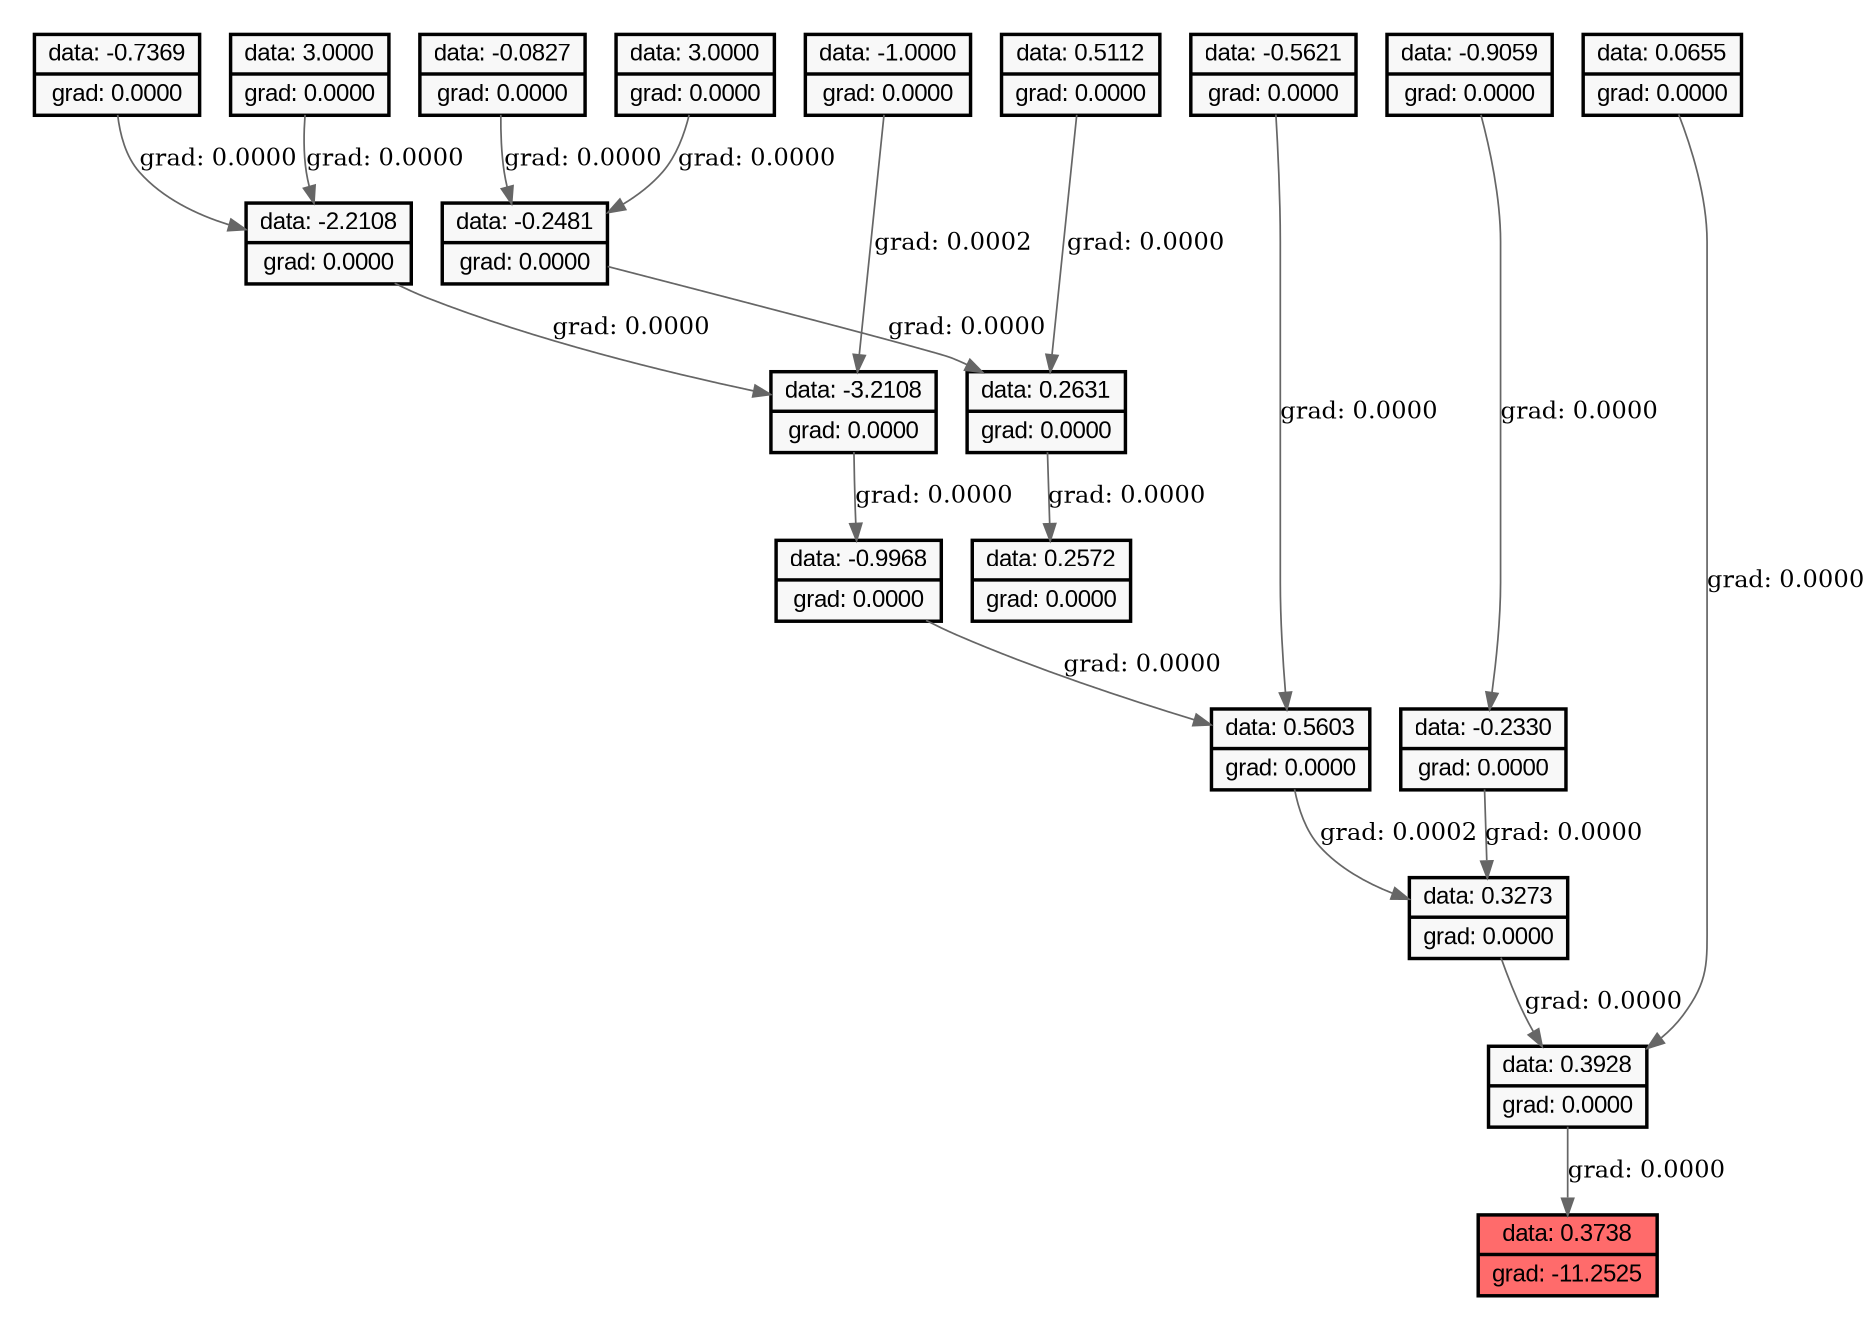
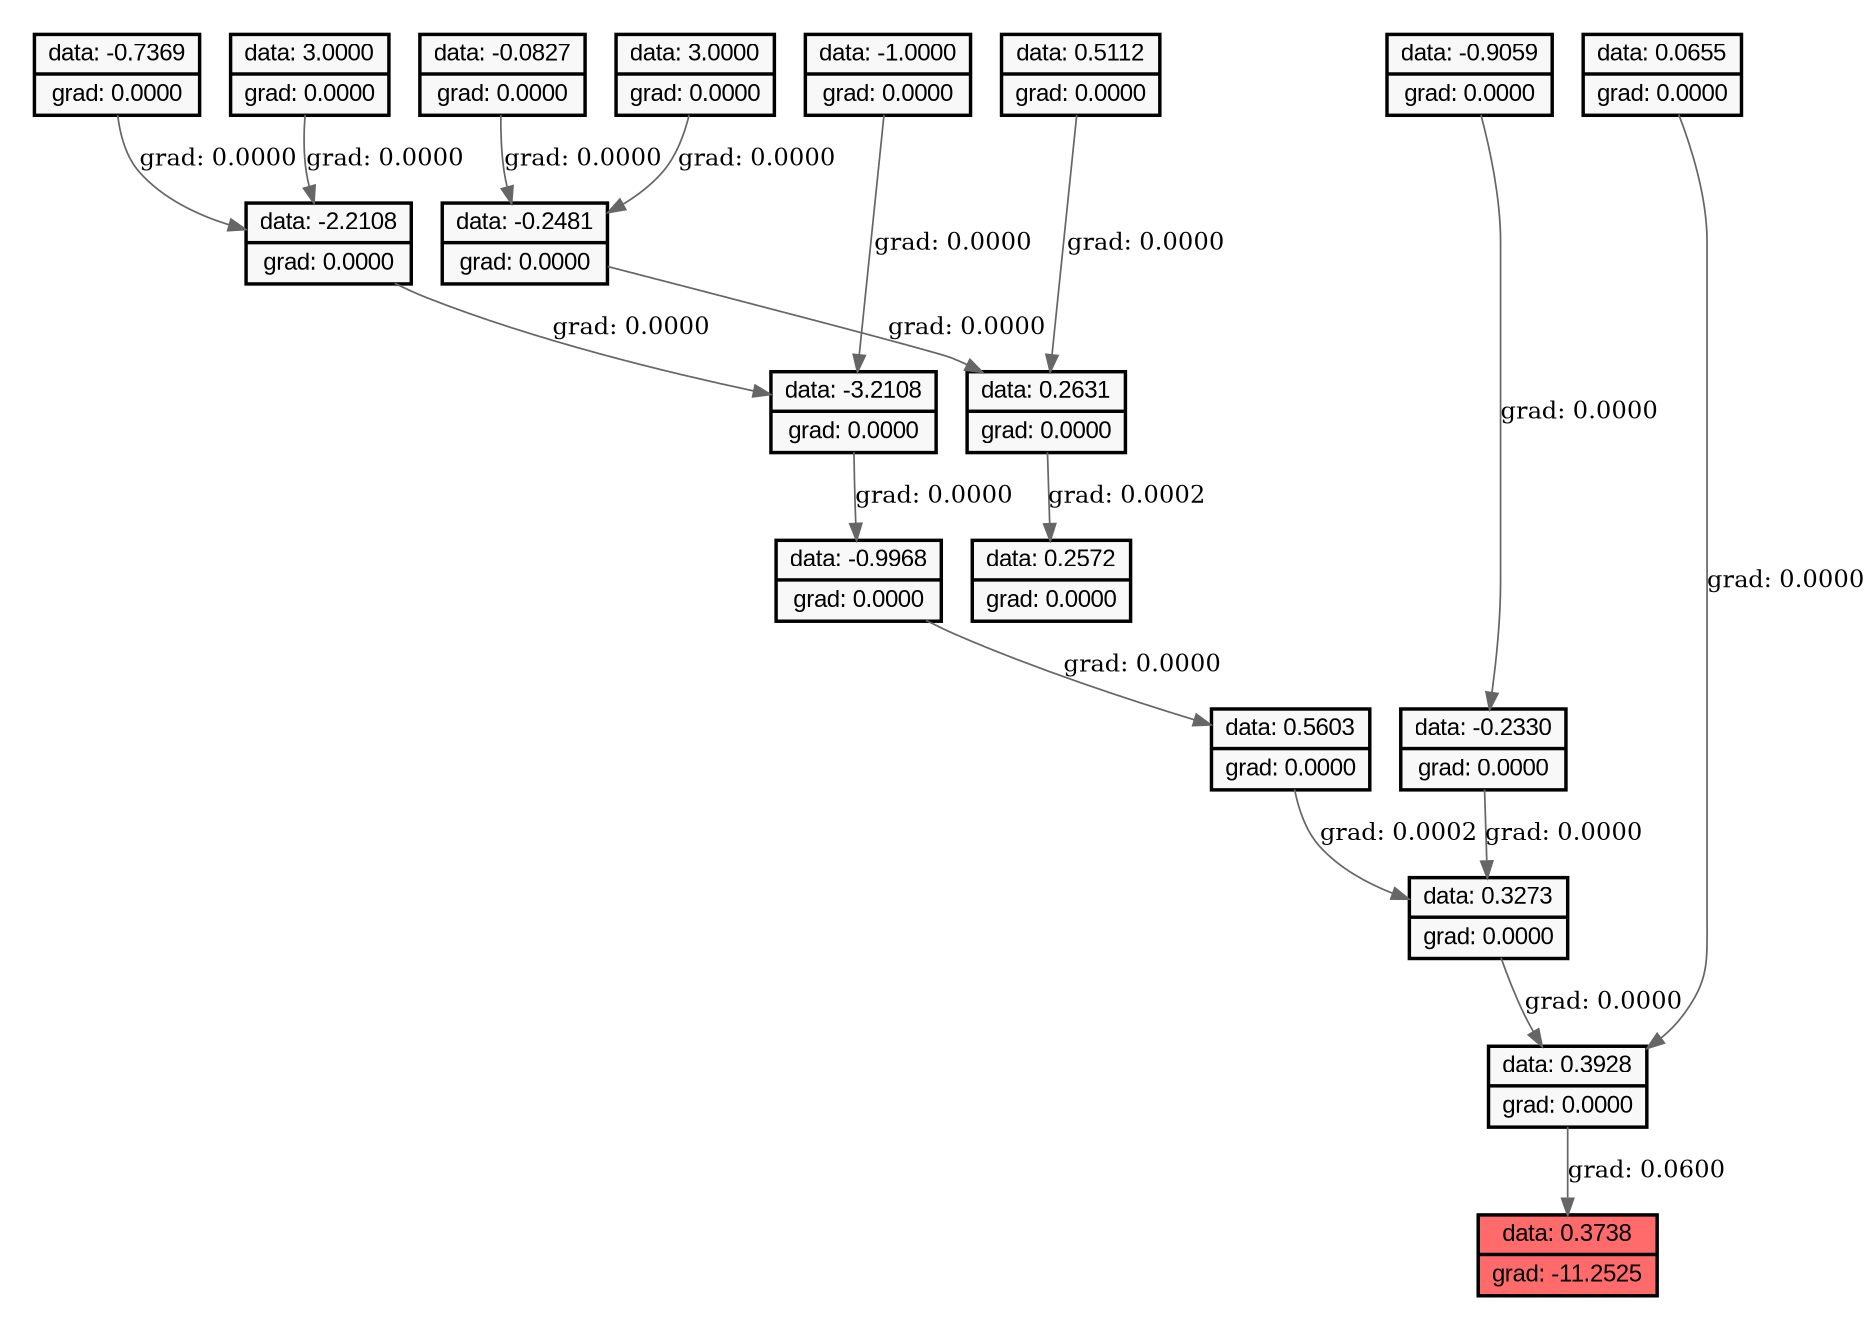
(1273, 75) -> none
(953, 243) -> (953, 243)
(1127, 496) -> (1127, 496)
(1647, 1171) -> (1647, 1171)
